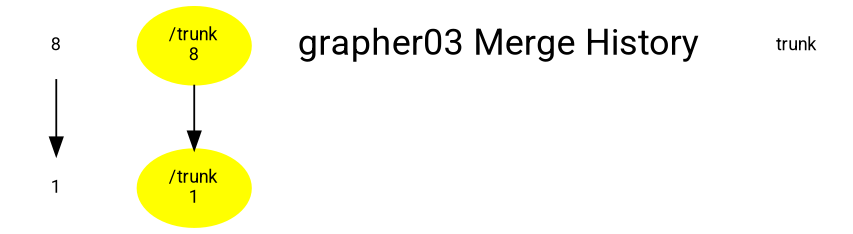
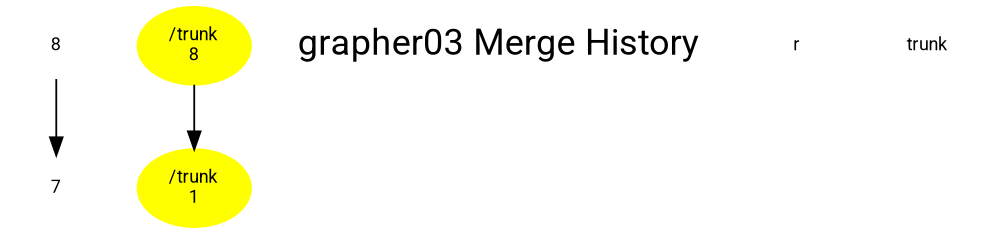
none -> (797, 46)
(56, 188) -> (56, 188)
